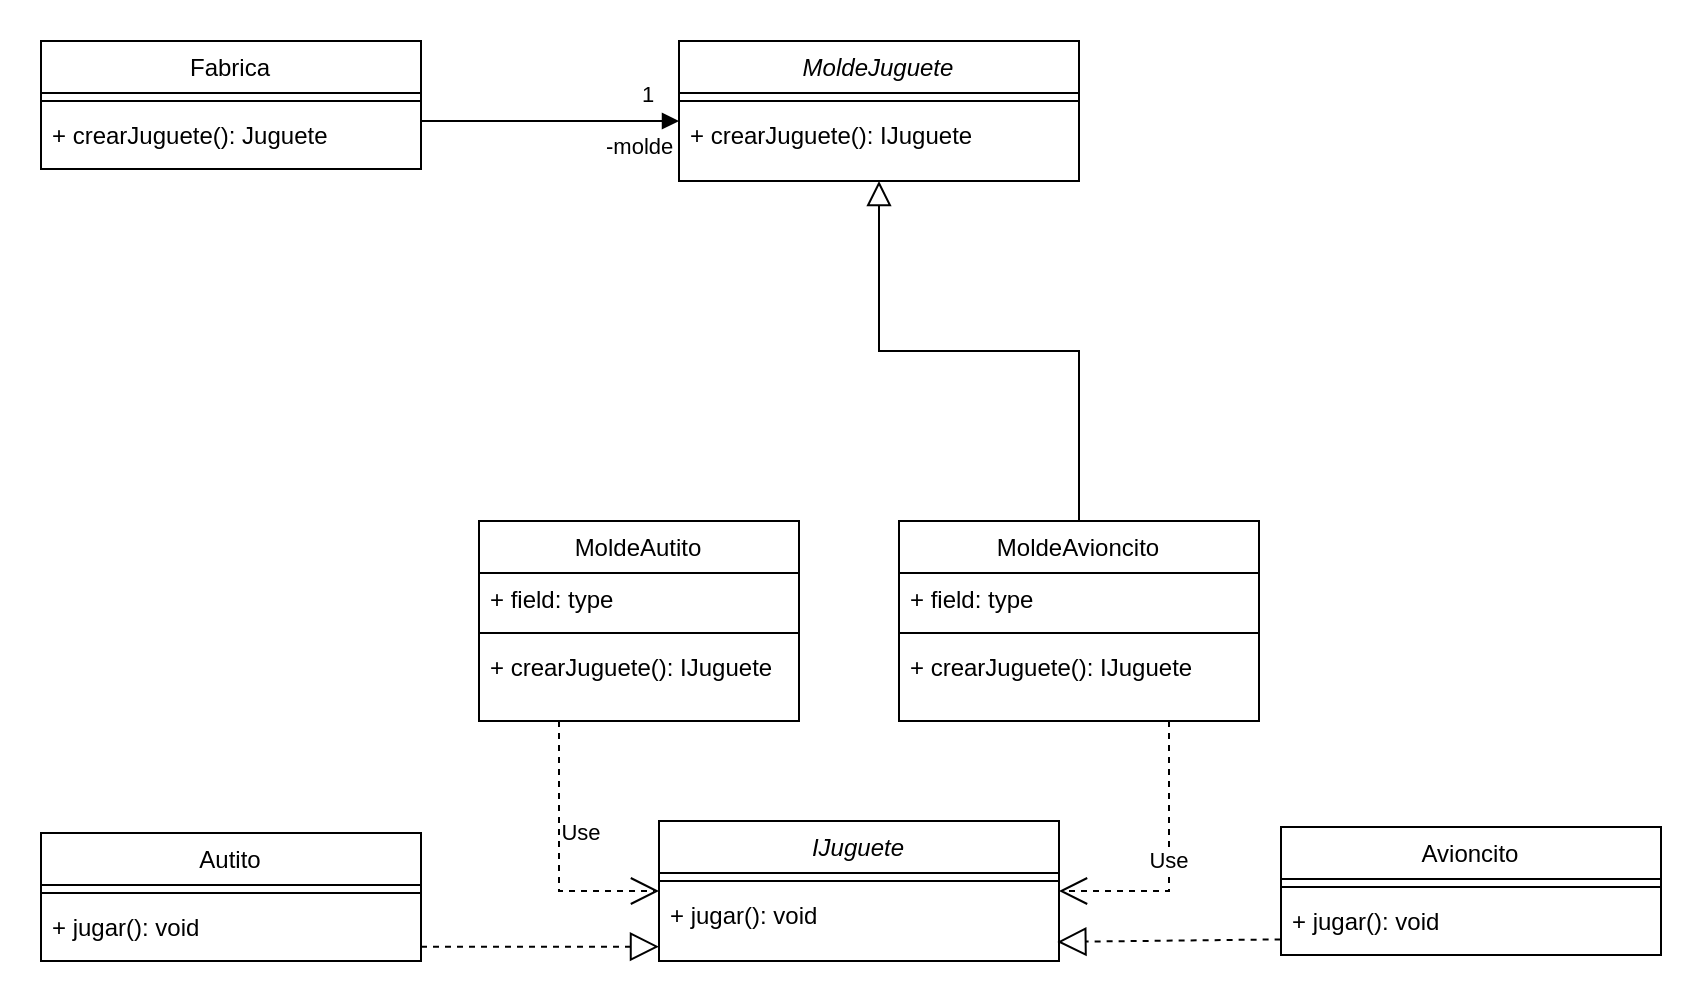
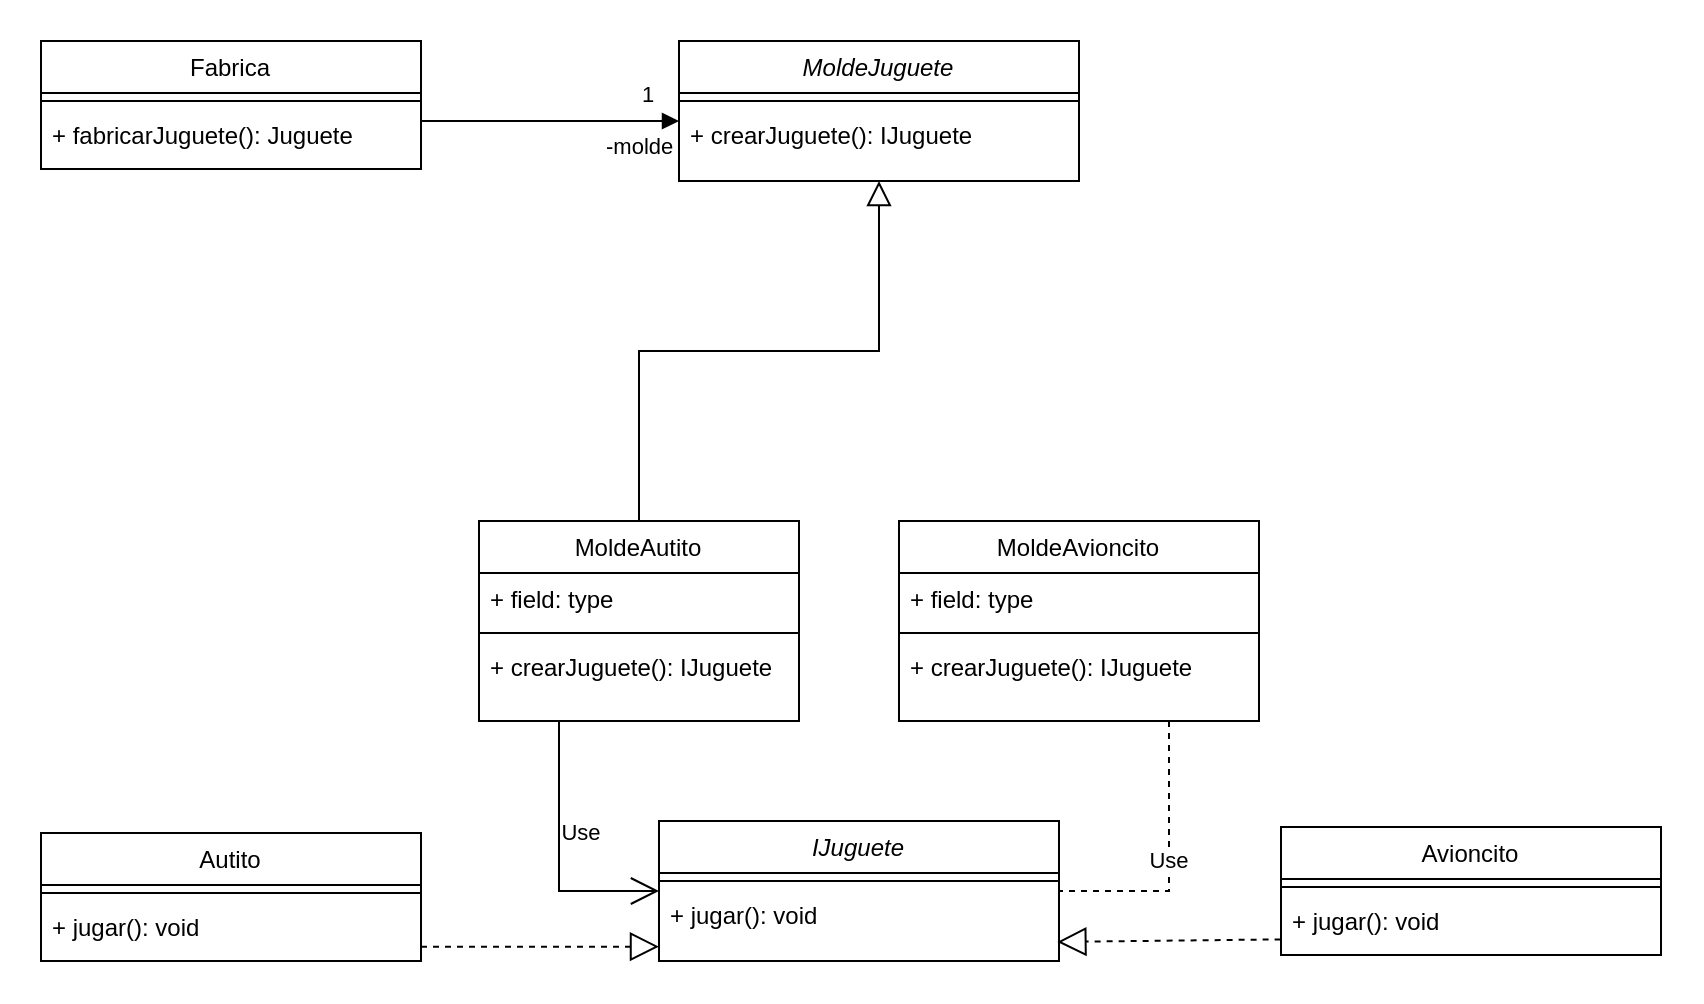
(212, 137) -> (229, 137)
none -> (672, 351)
(1066, 351) -> none
(559, 854) -> (559, 854)
(1066, 891) -> (1066, 891)
